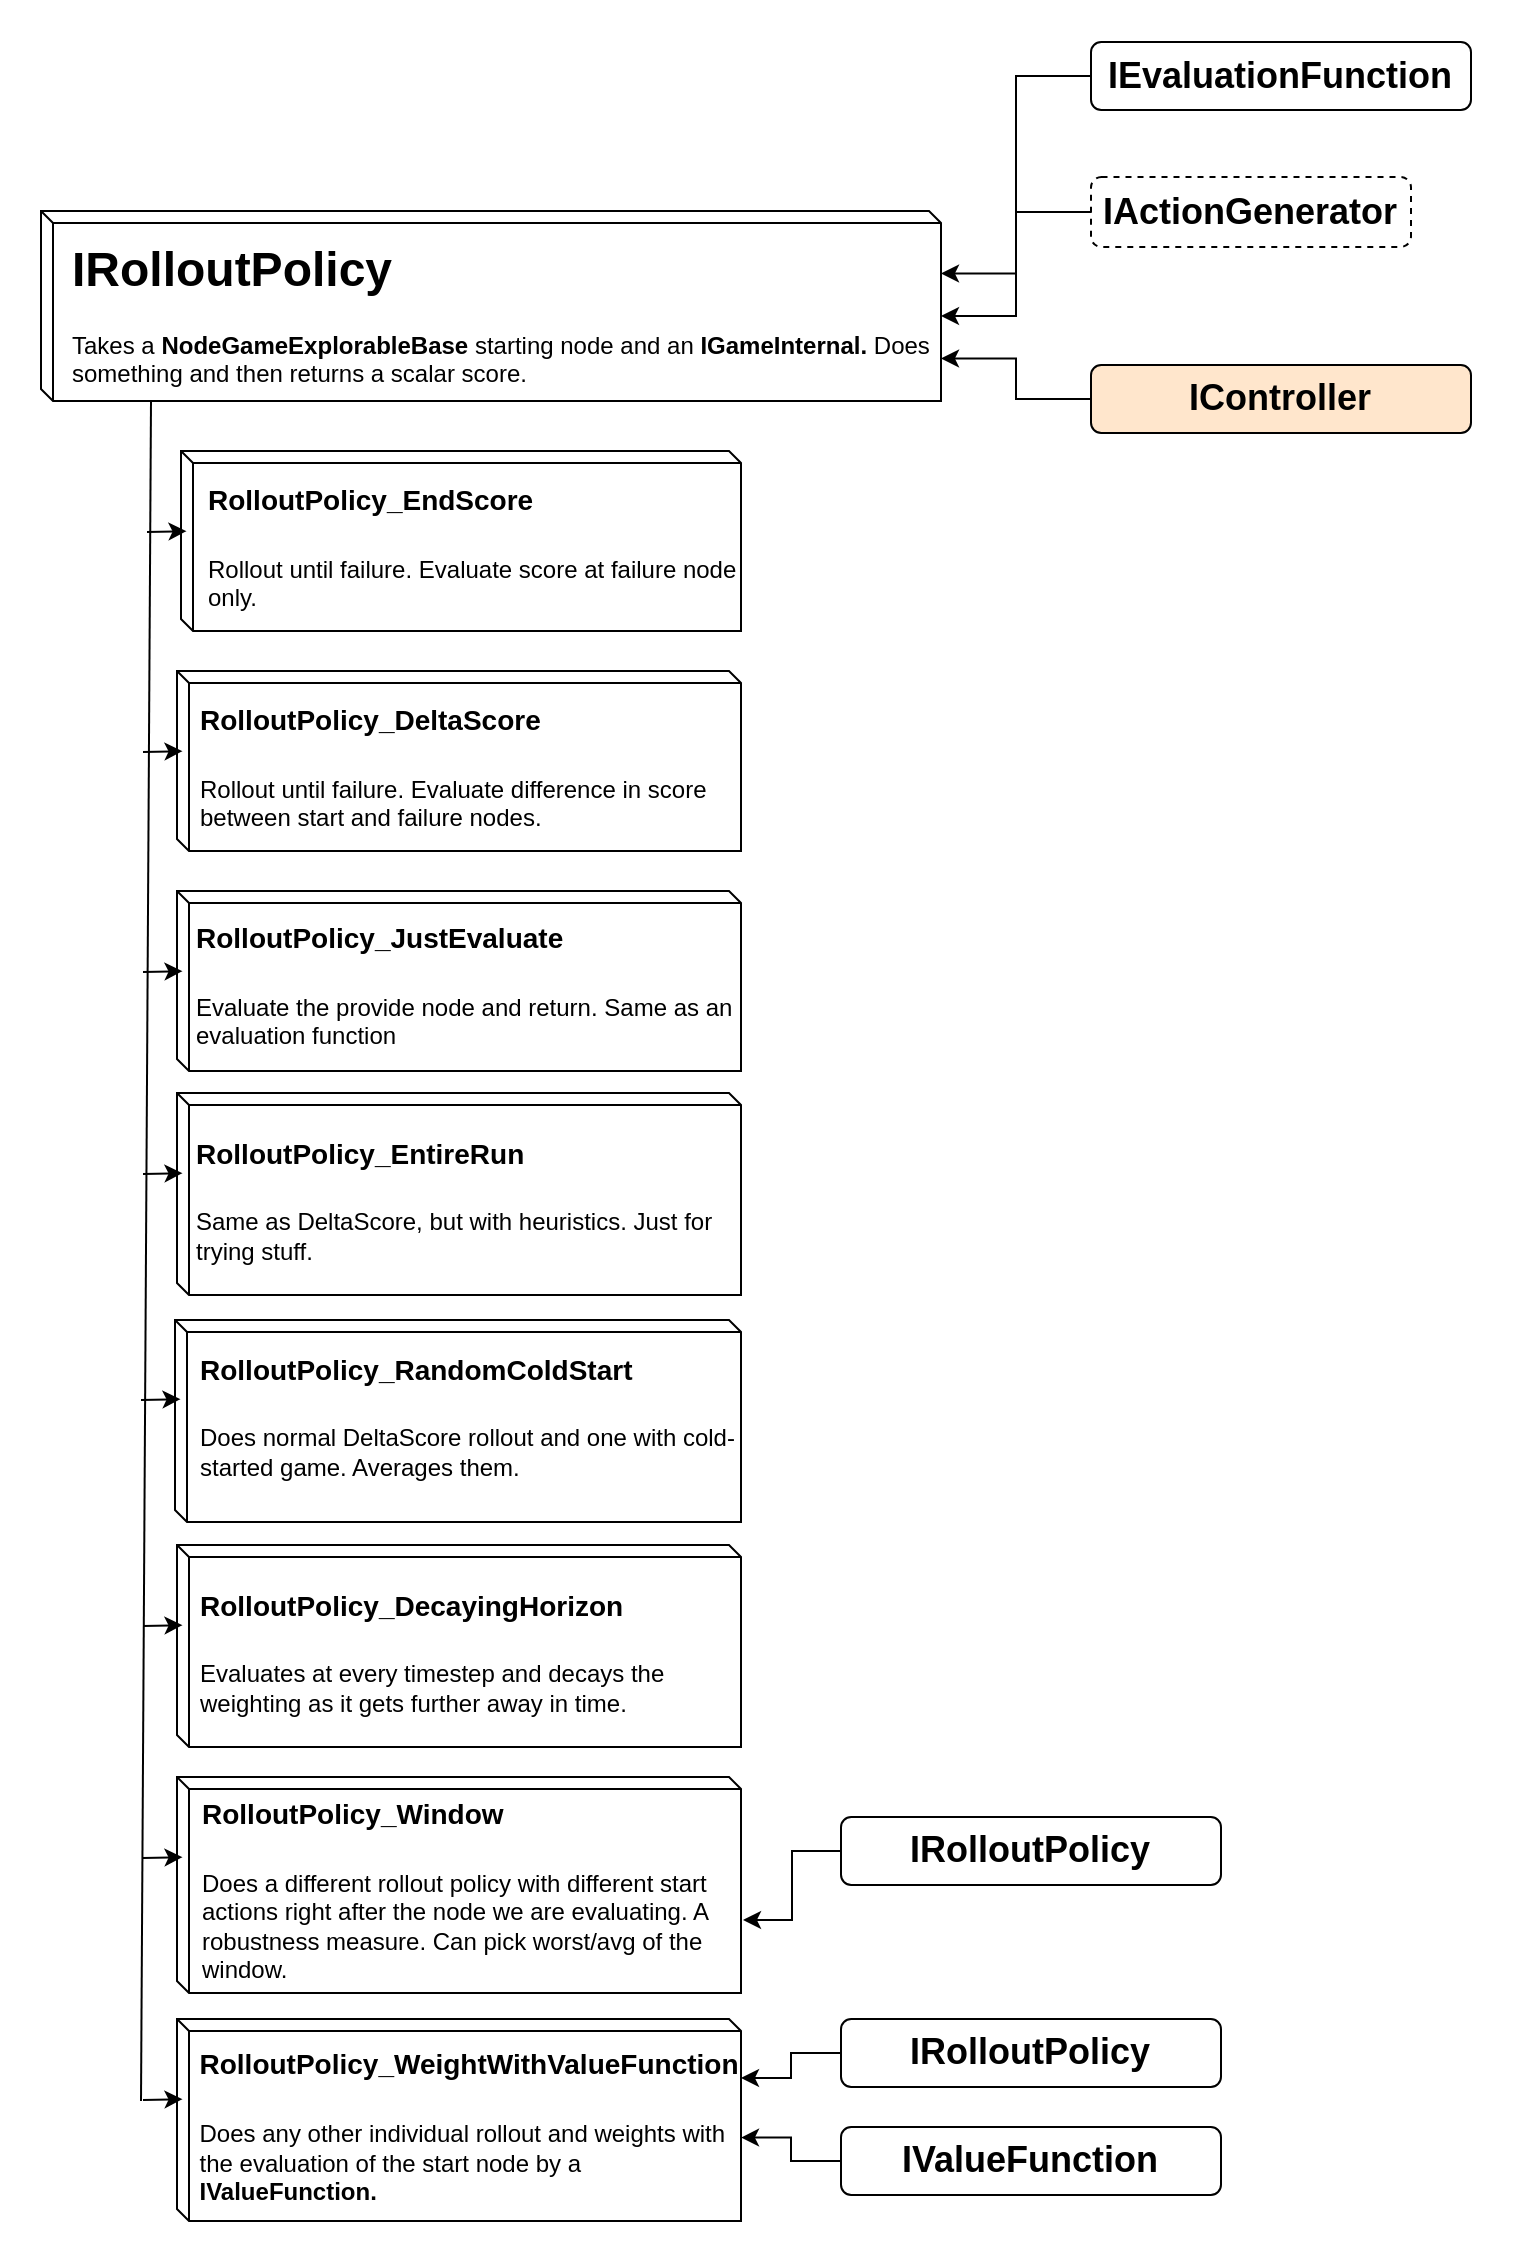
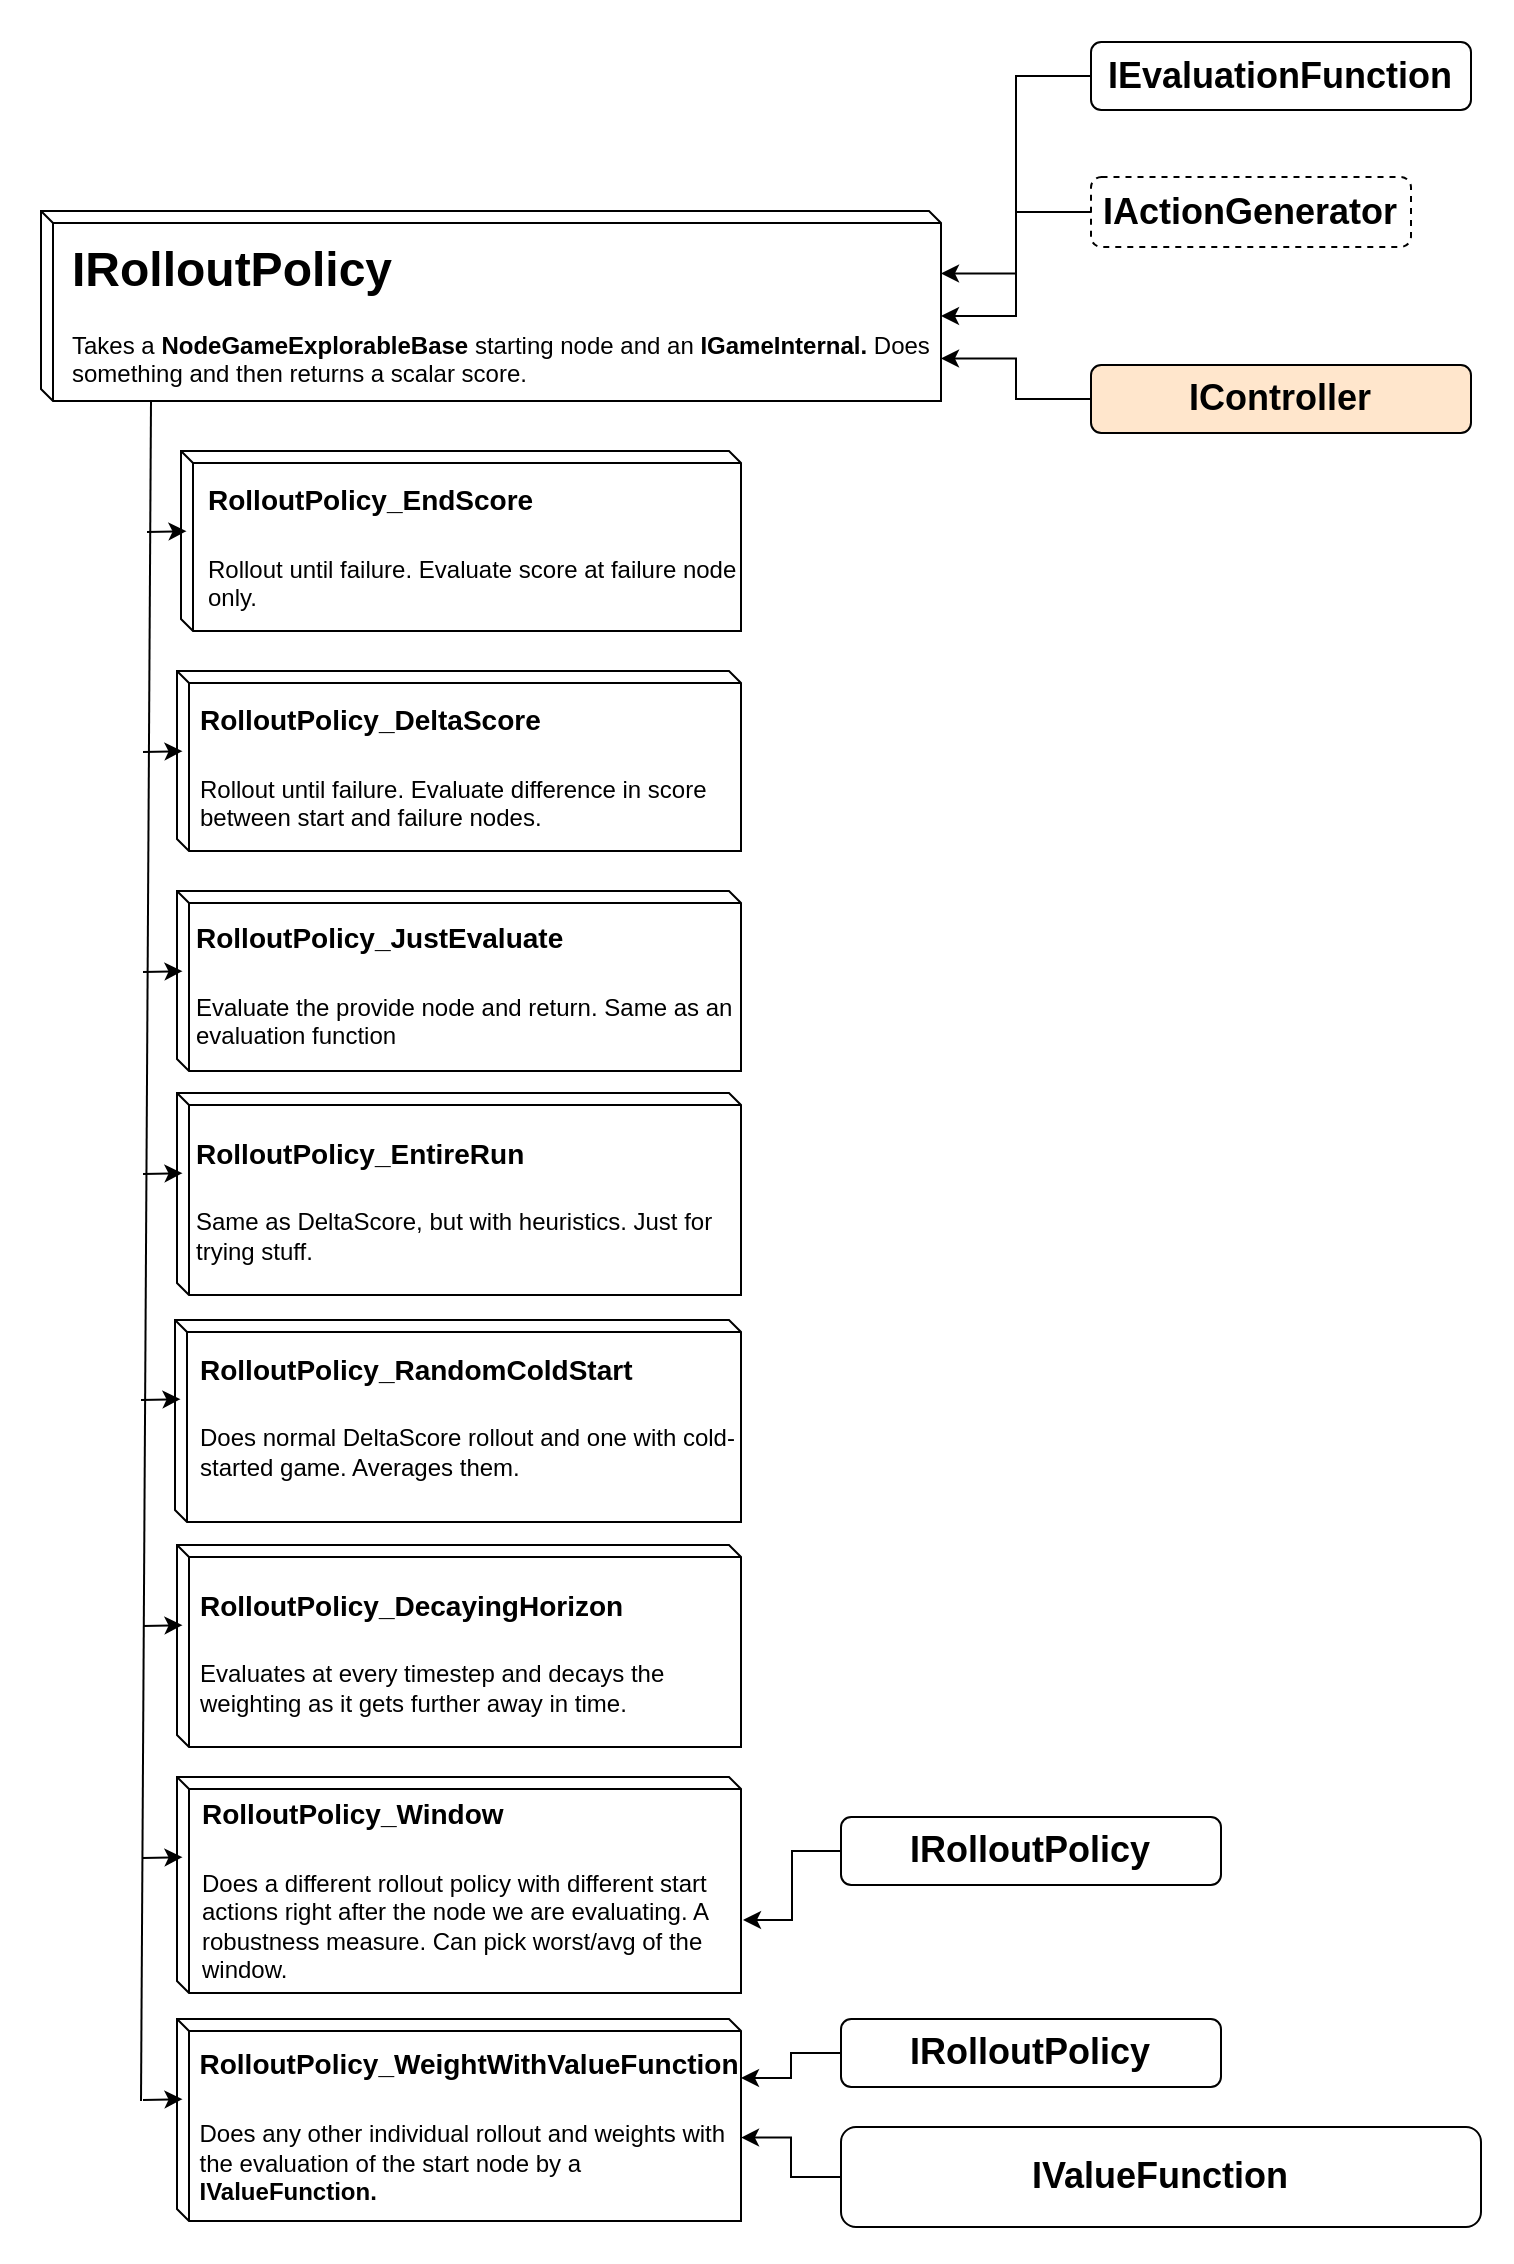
(1031, 2161) -> (1161, 2177)
